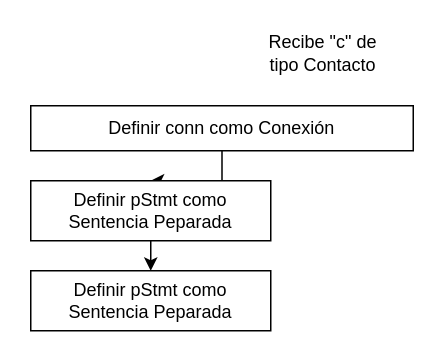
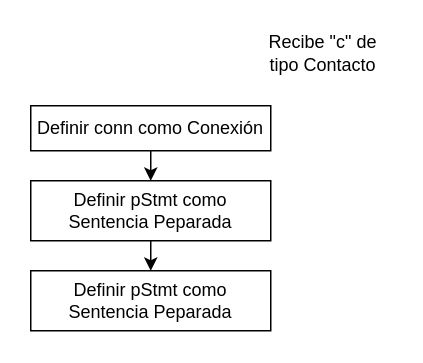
(222, 128) -> (151, 128)
